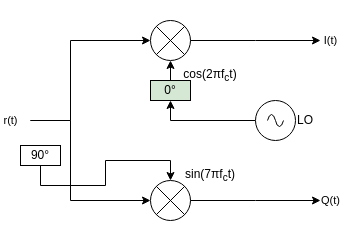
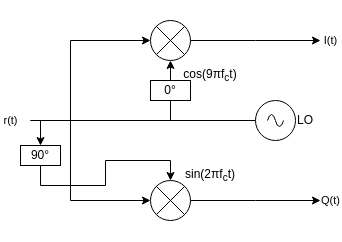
(211, 76) -> (211, 76)
(171, 91) -> (171, 91)
(171, 108) -> (171, 106)
none -> (121, 121)
(211, 176) -> (211, 176)
